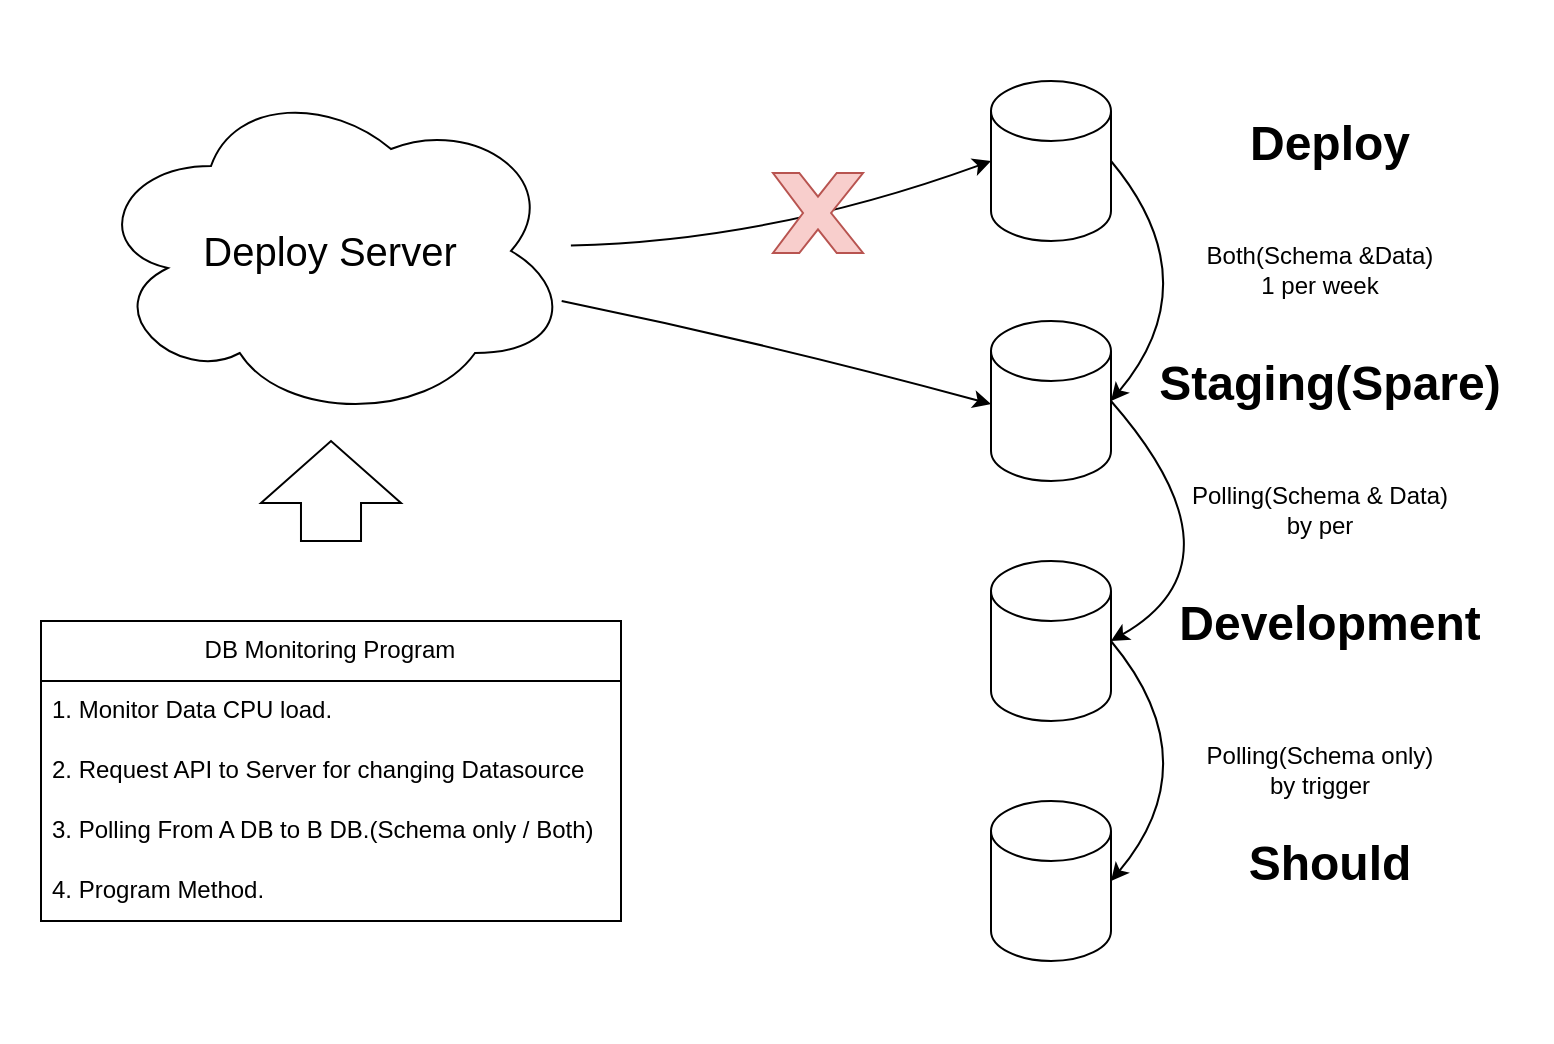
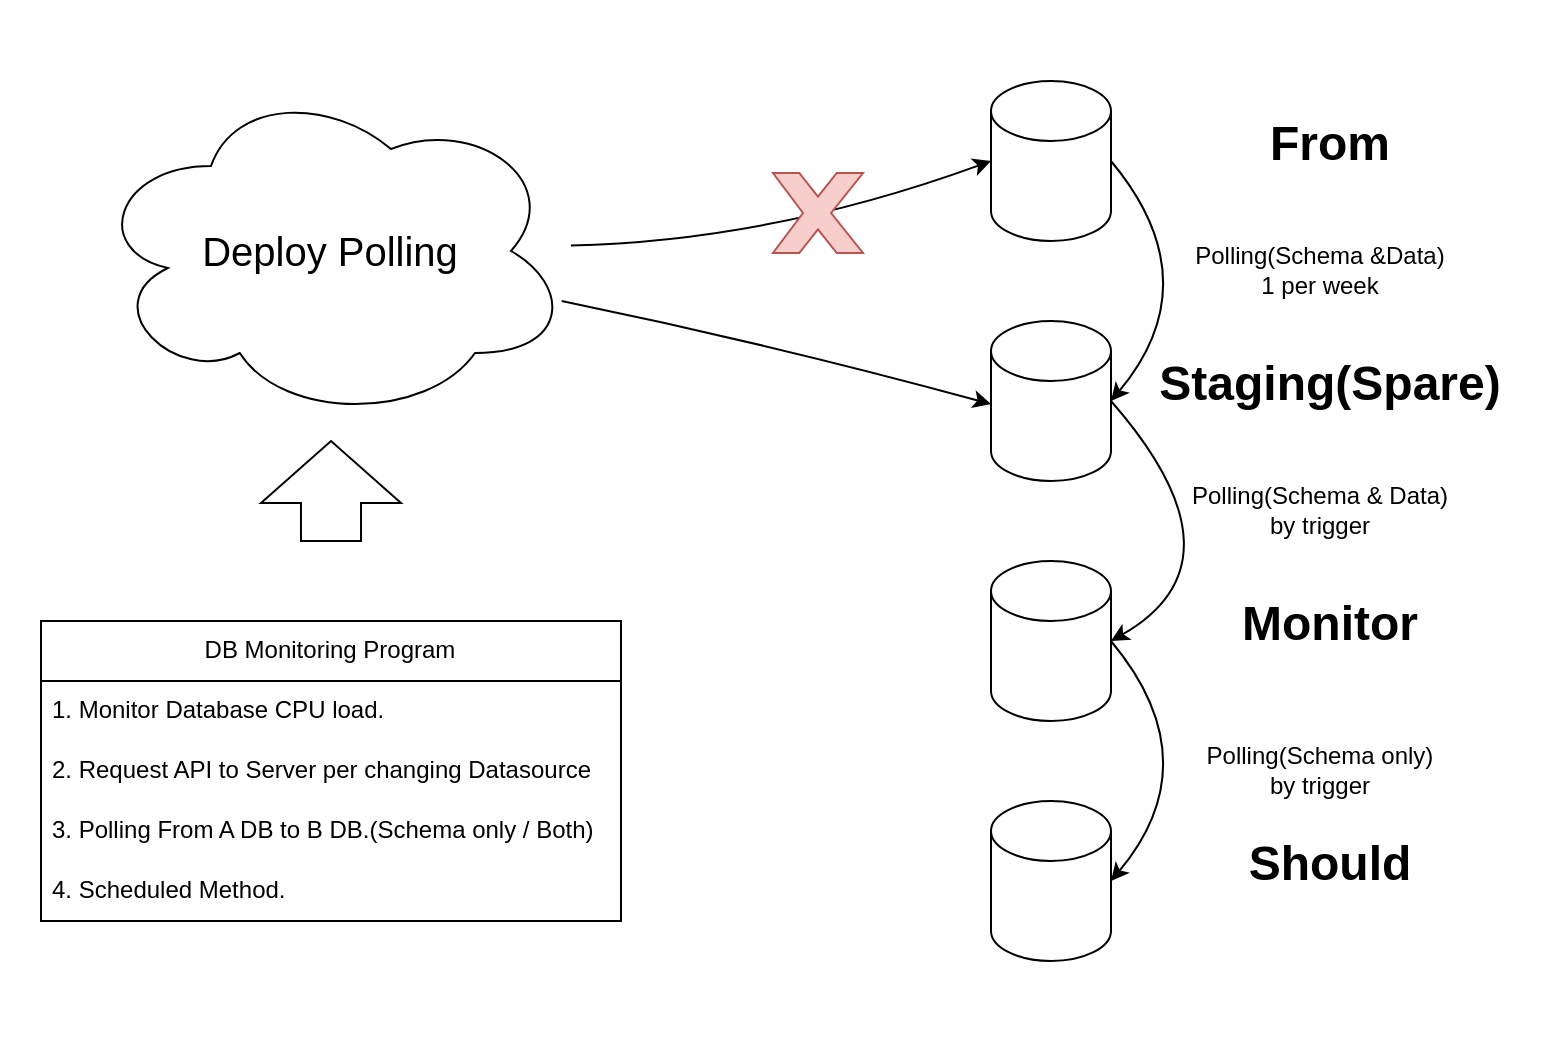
(1331, 161) -> (1331, 161)
(331, 251) -> (331, 251)
(1321, 271) -> (1321, 271)
(1321, 511) -> (1321, 511)
(1331, 641) -> (1331, 641)
(196, 711) -> (223, 711)
(333, 771) -> (333, 771)
(161, 891) -> (172, 891)
